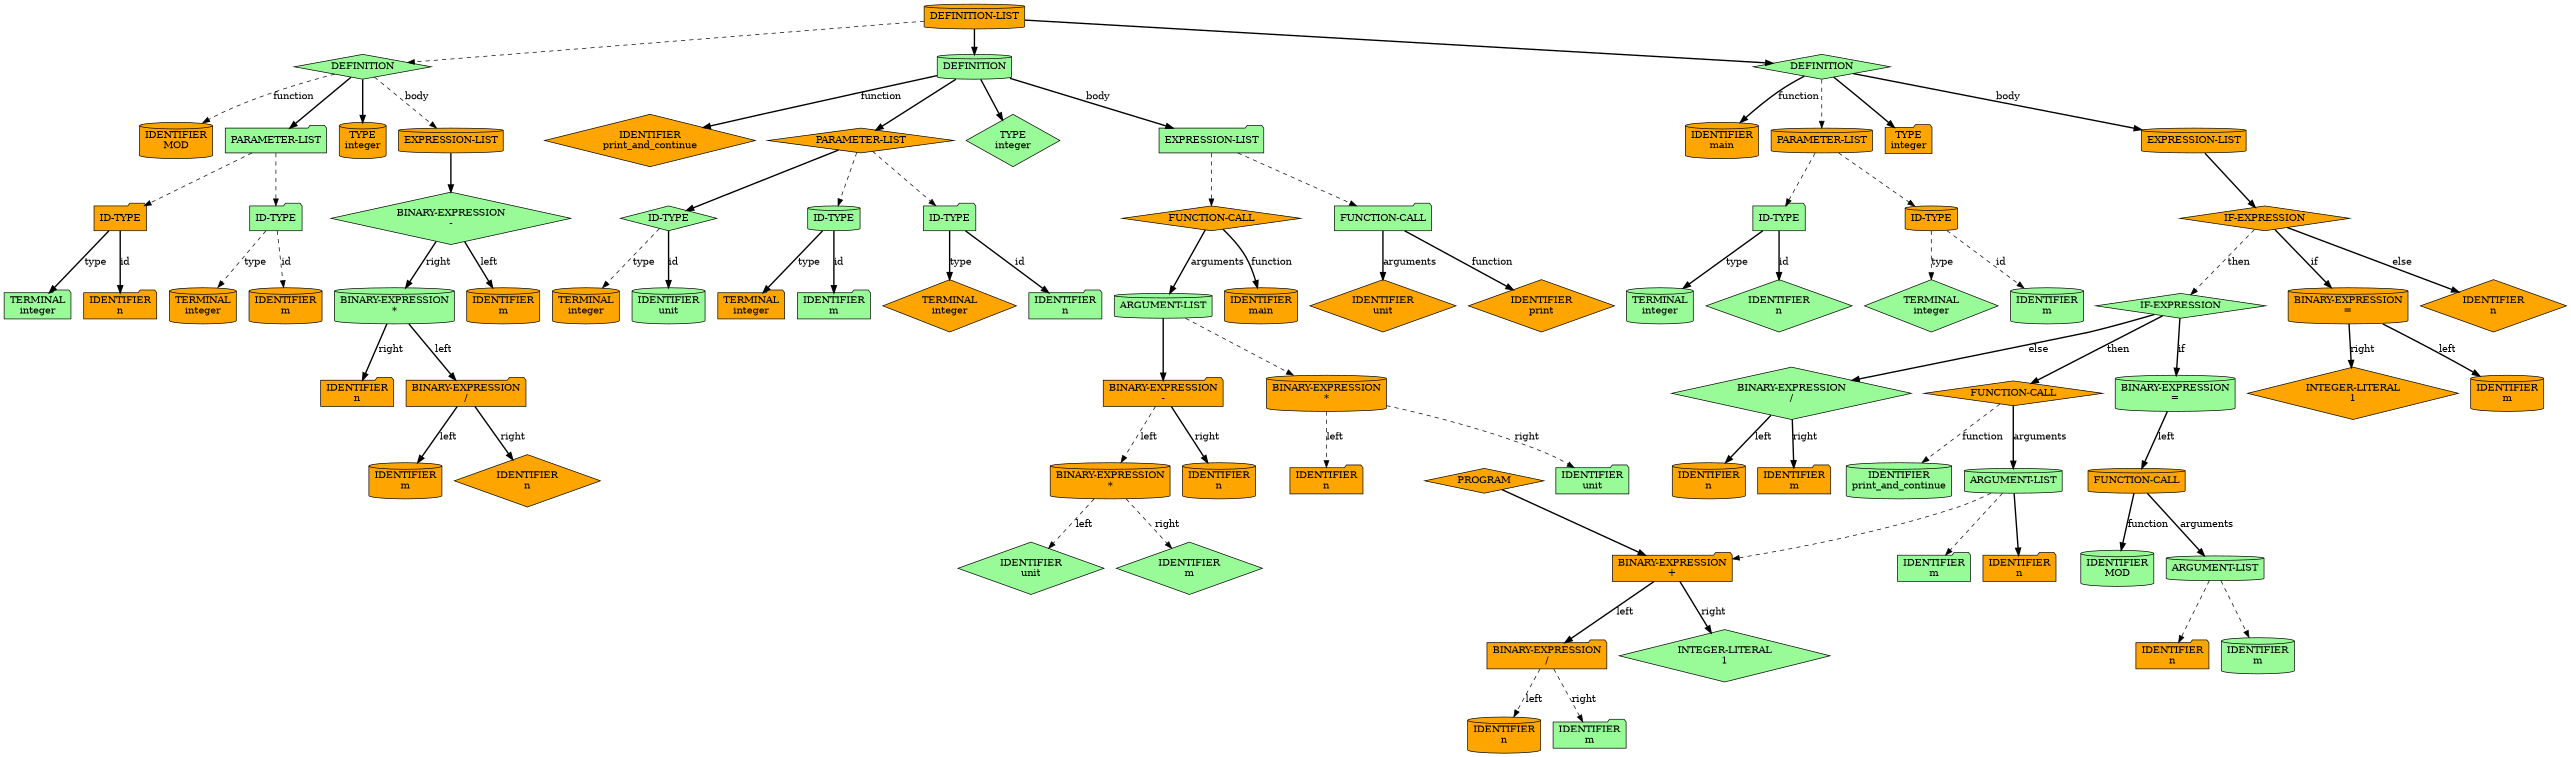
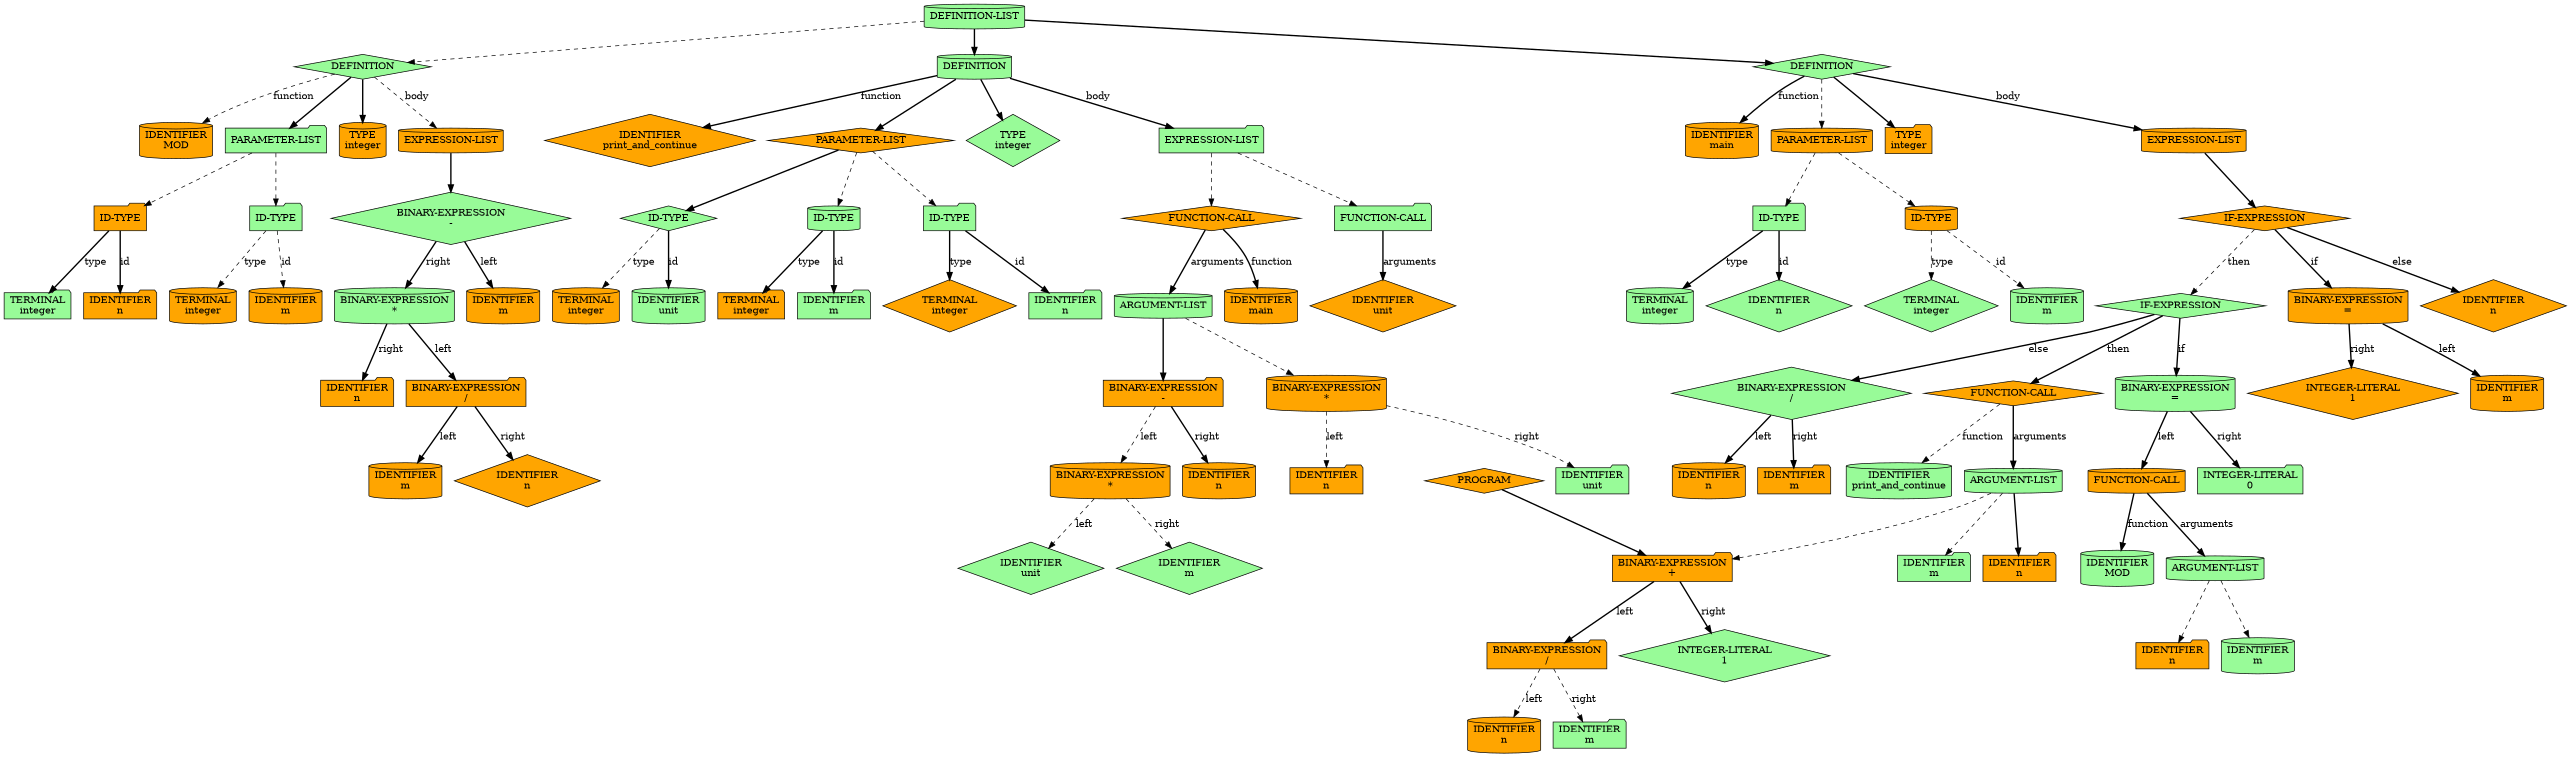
(974, 17) -> (974, 17)
(1541, 306) -> none
none -> (2250, 481)
